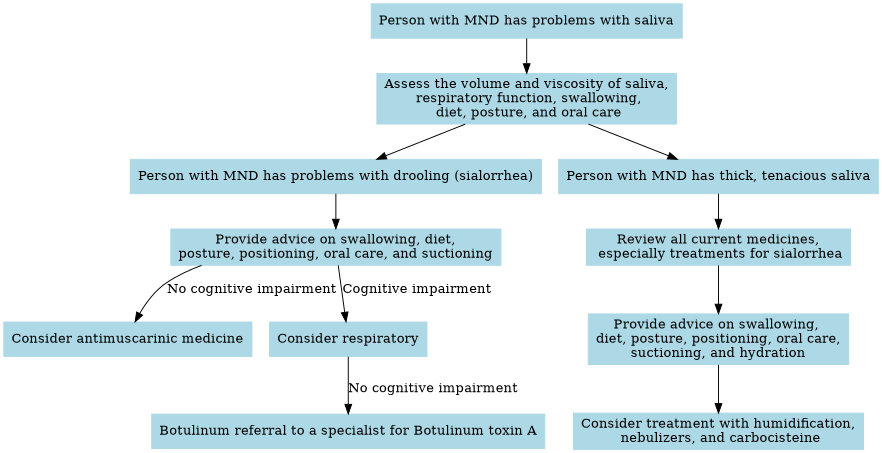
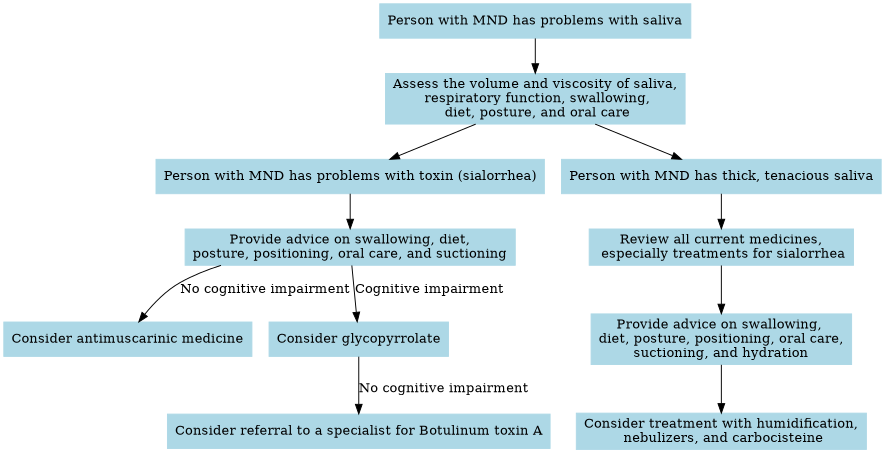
(336, 177) -> (350, 177)
(348, 339) -> (359, 339)
(348, 431) -> (359, 431)
